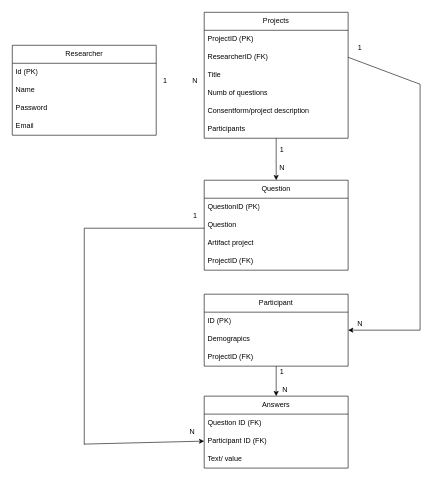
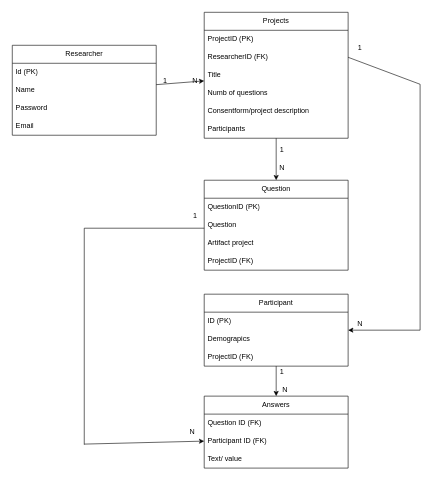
none -> (172, 83)
